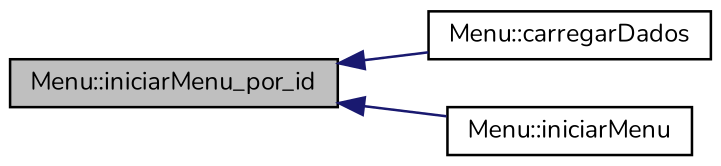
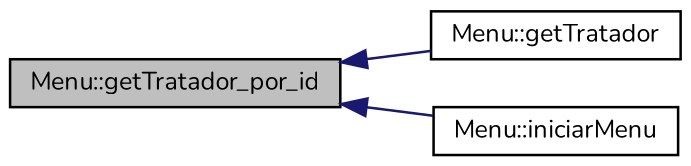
(570, 35) -> (556, 35)
(174, 83) -> (175, 83)
